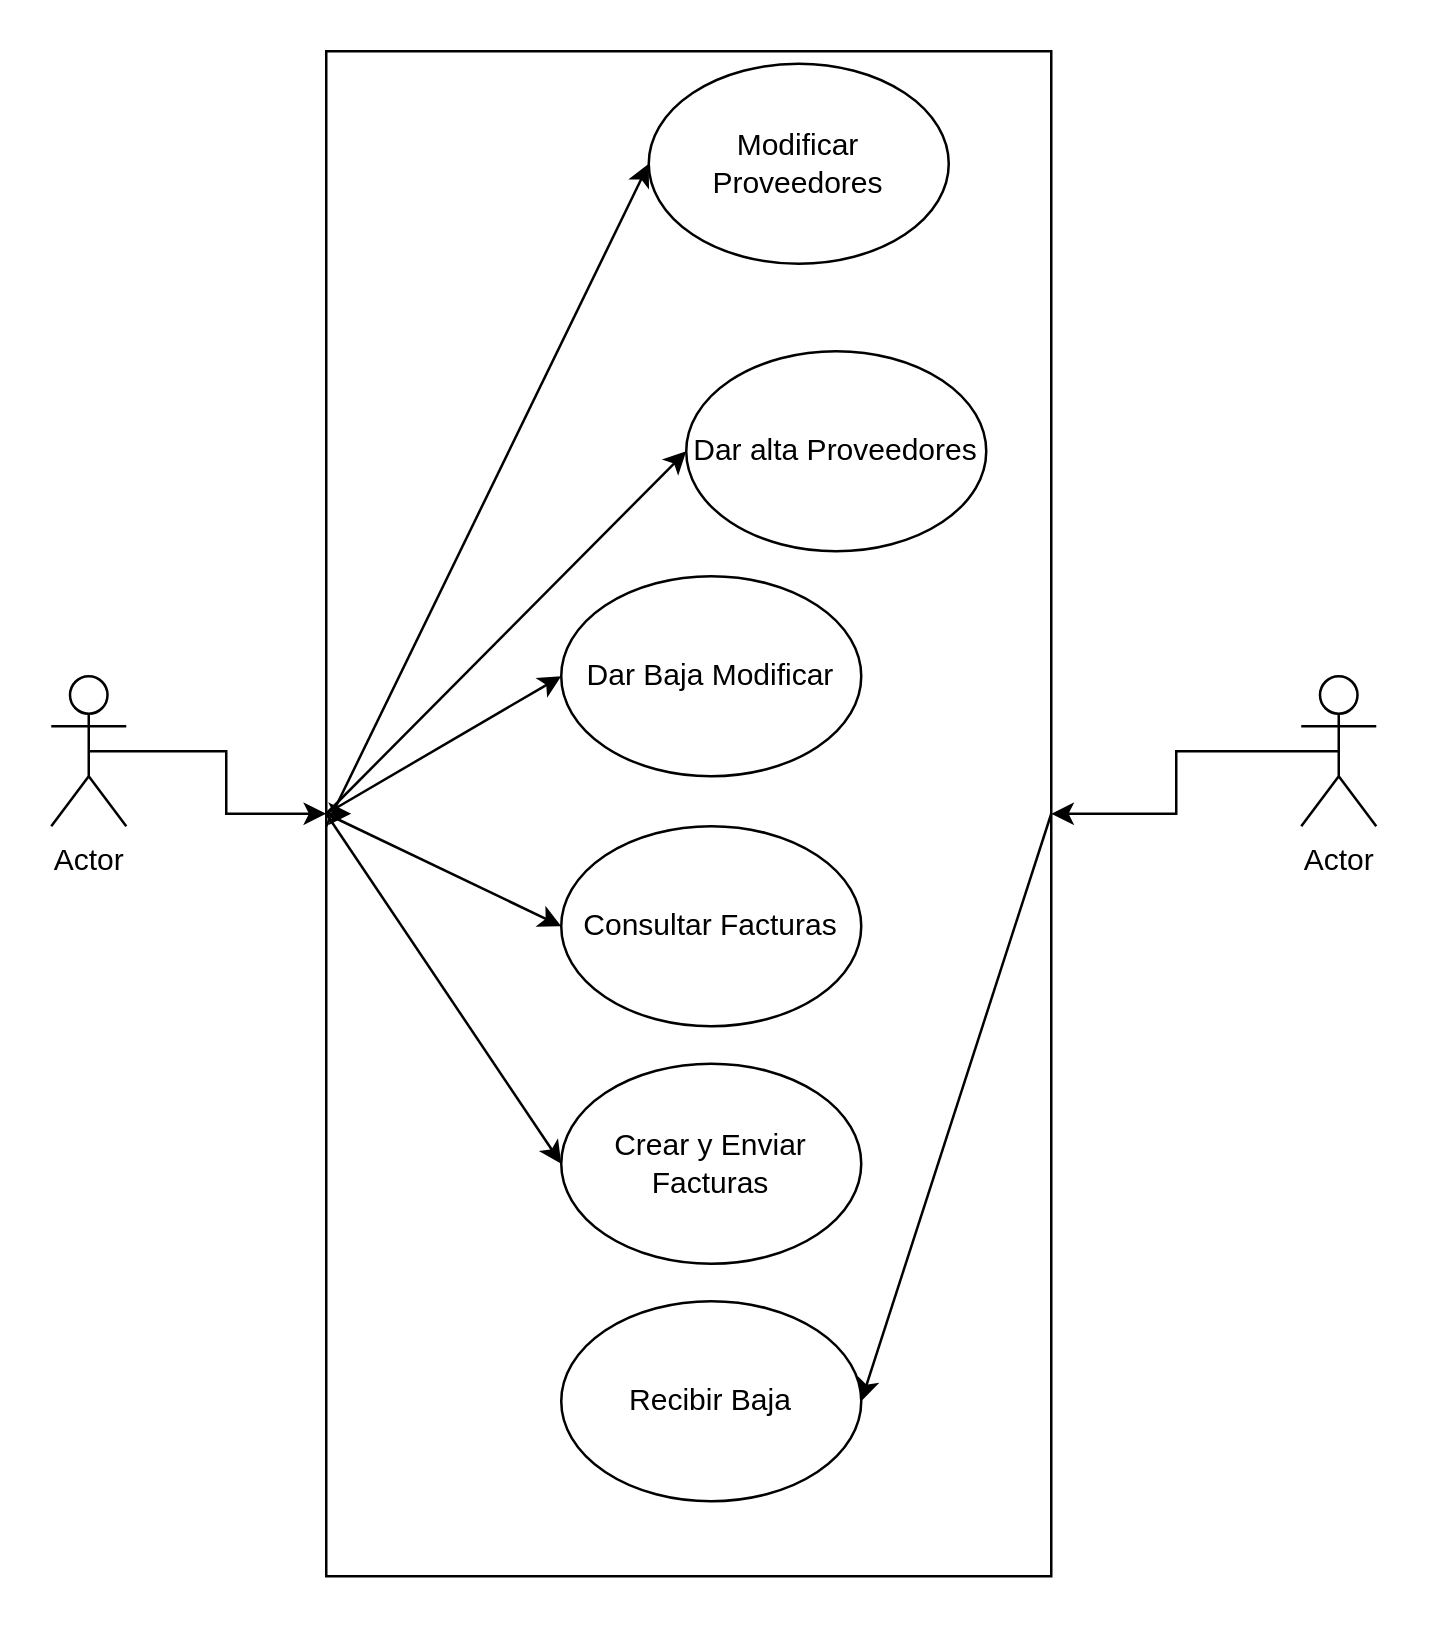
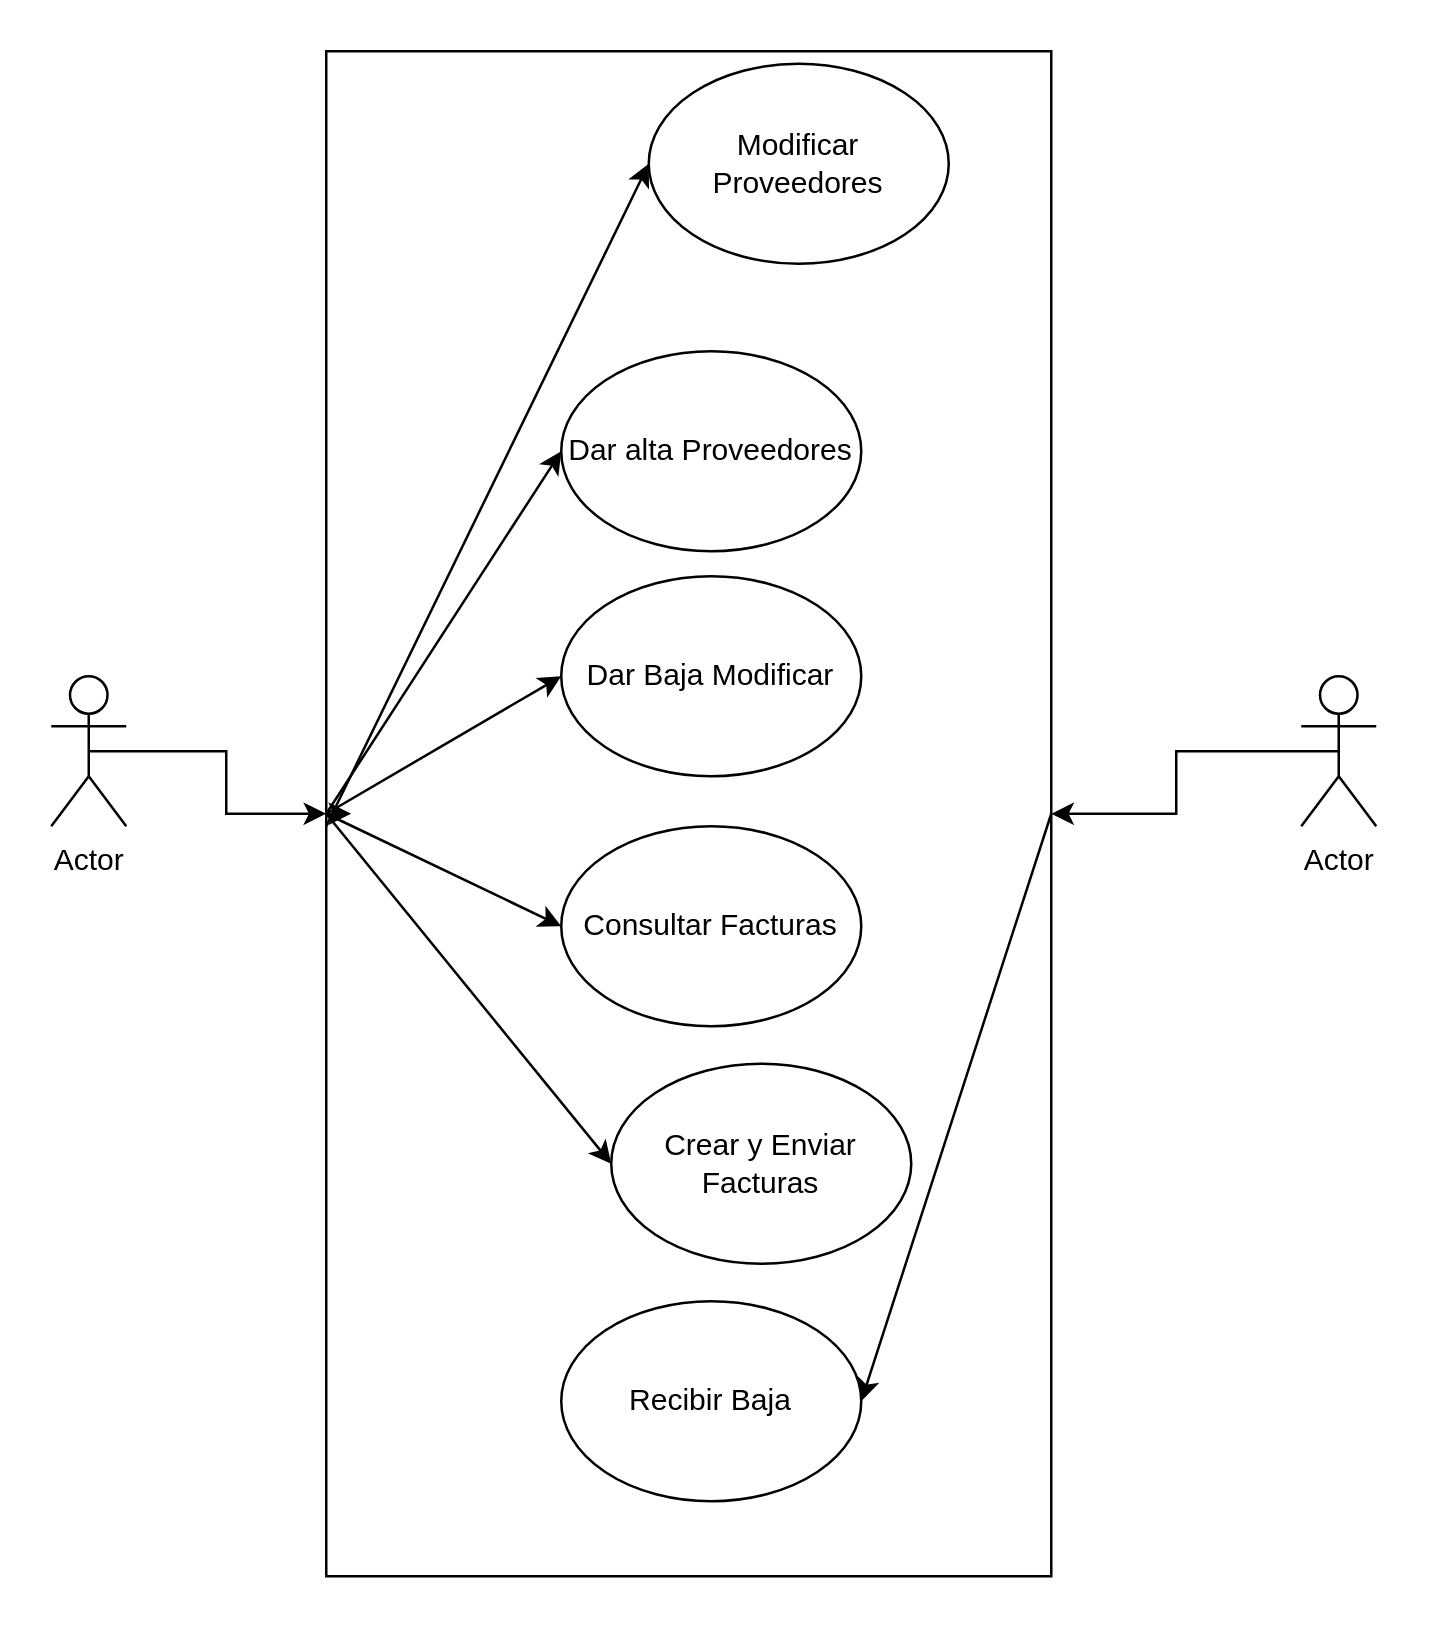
(836, 451) -> (711, 451)
(711, 1164) -> (761, 1164)
